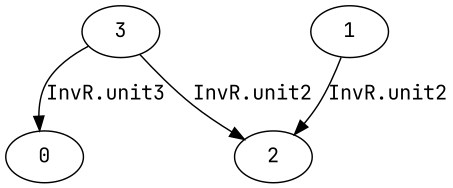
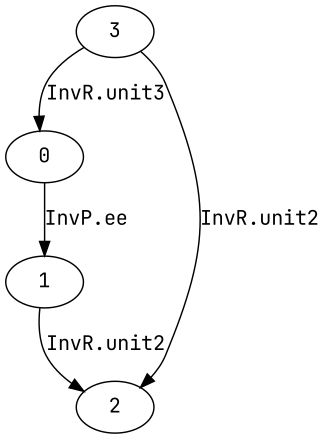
none -> (45, 212)
